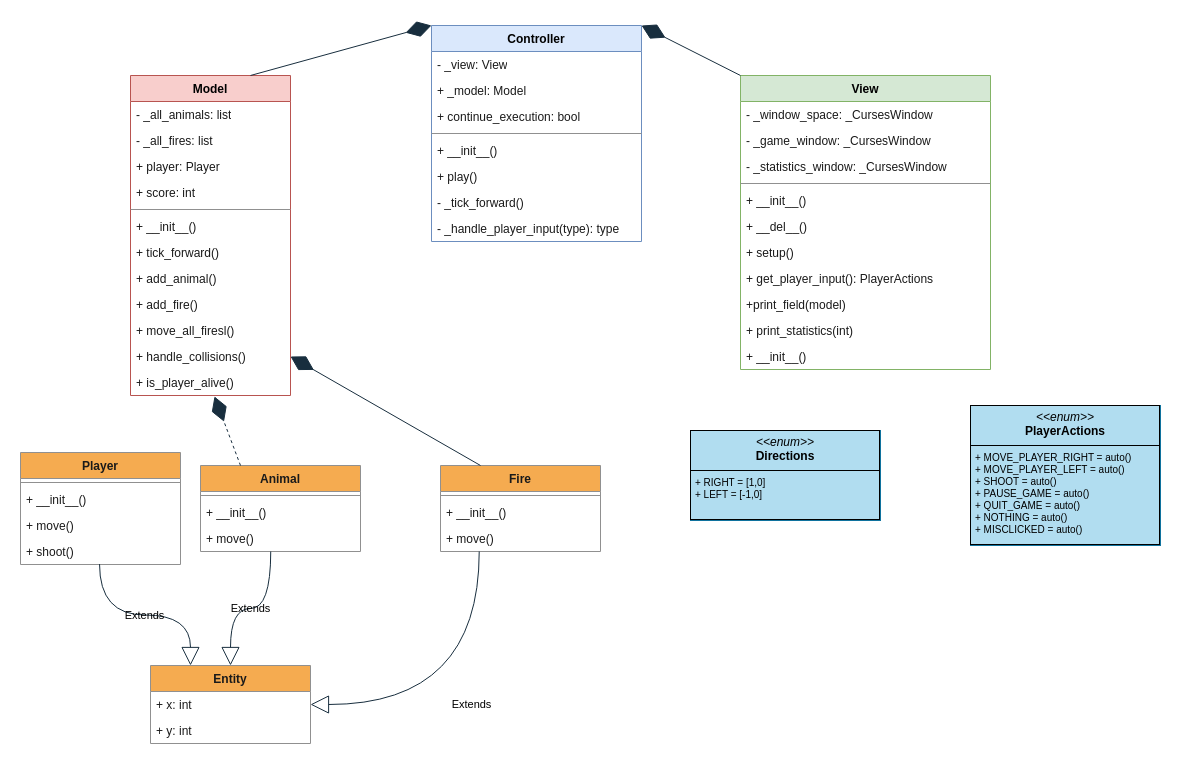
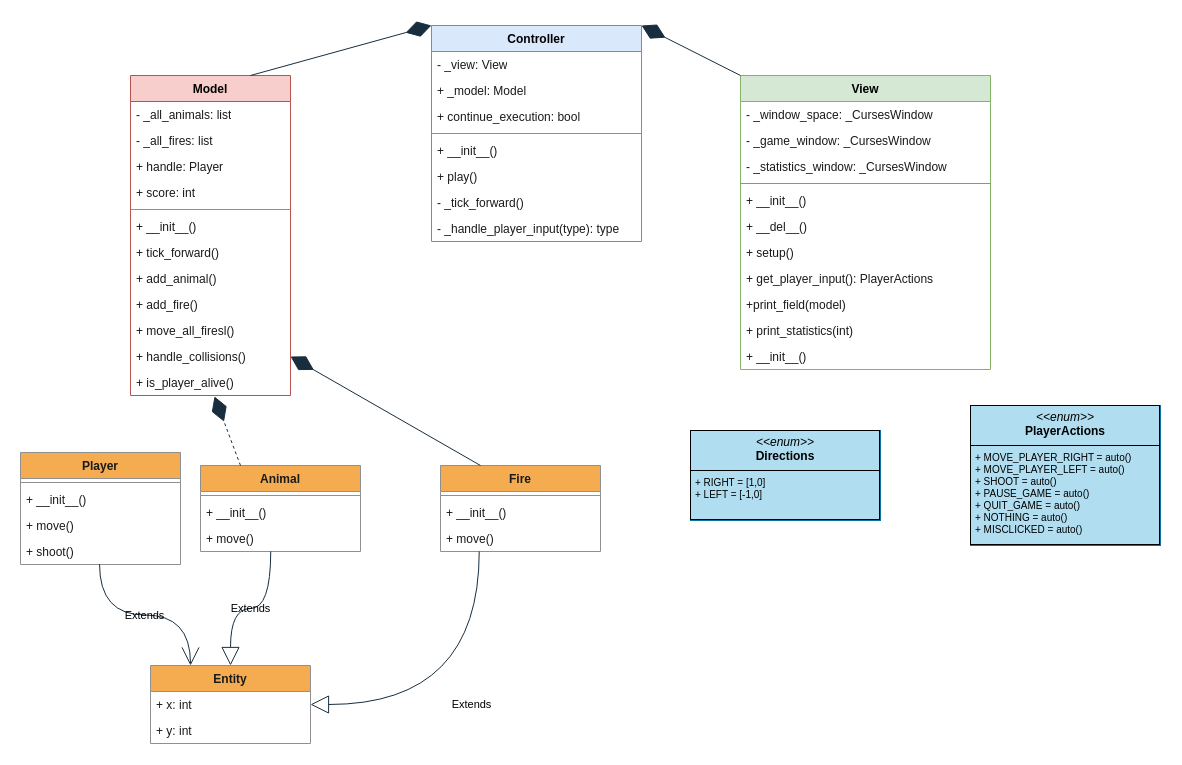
(182, 168) -> (182, 168)
(182, 625) -> (184, 634)
